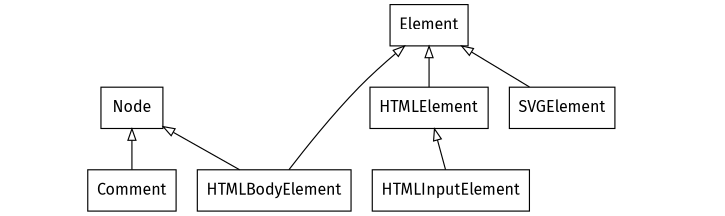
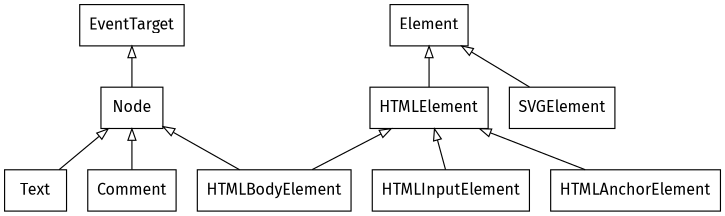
none -> (132, 25)
(339, 109) -> (347, 152)
none -> (36, 190)
none -> (636, 190)
